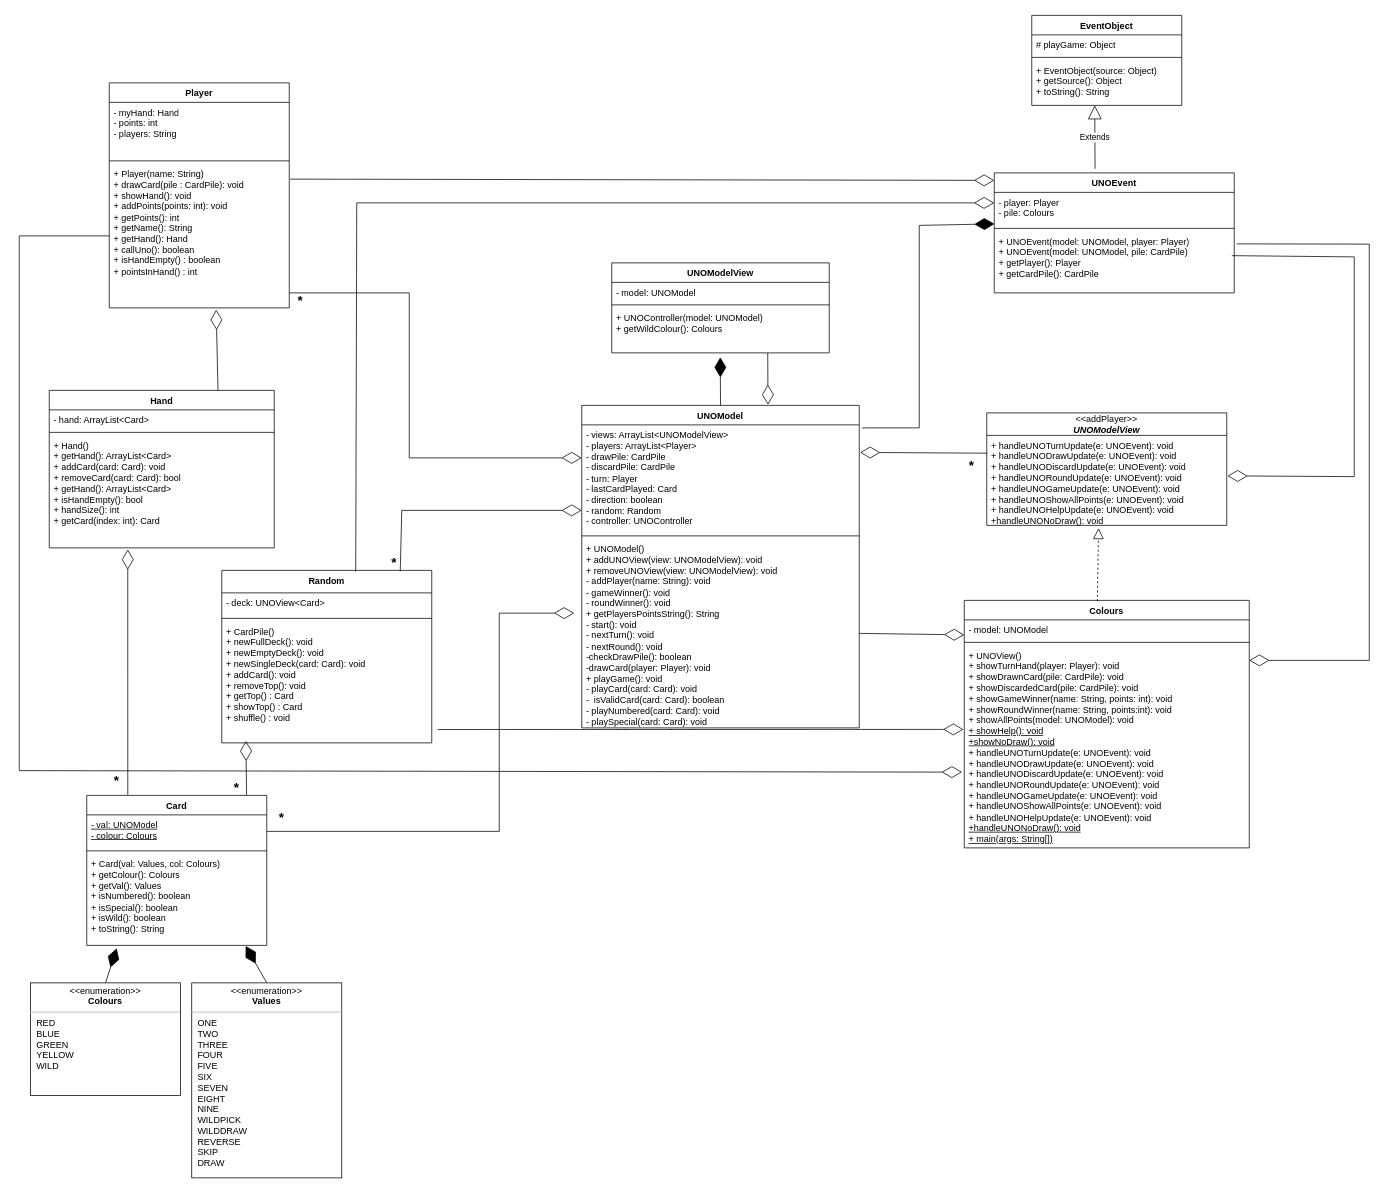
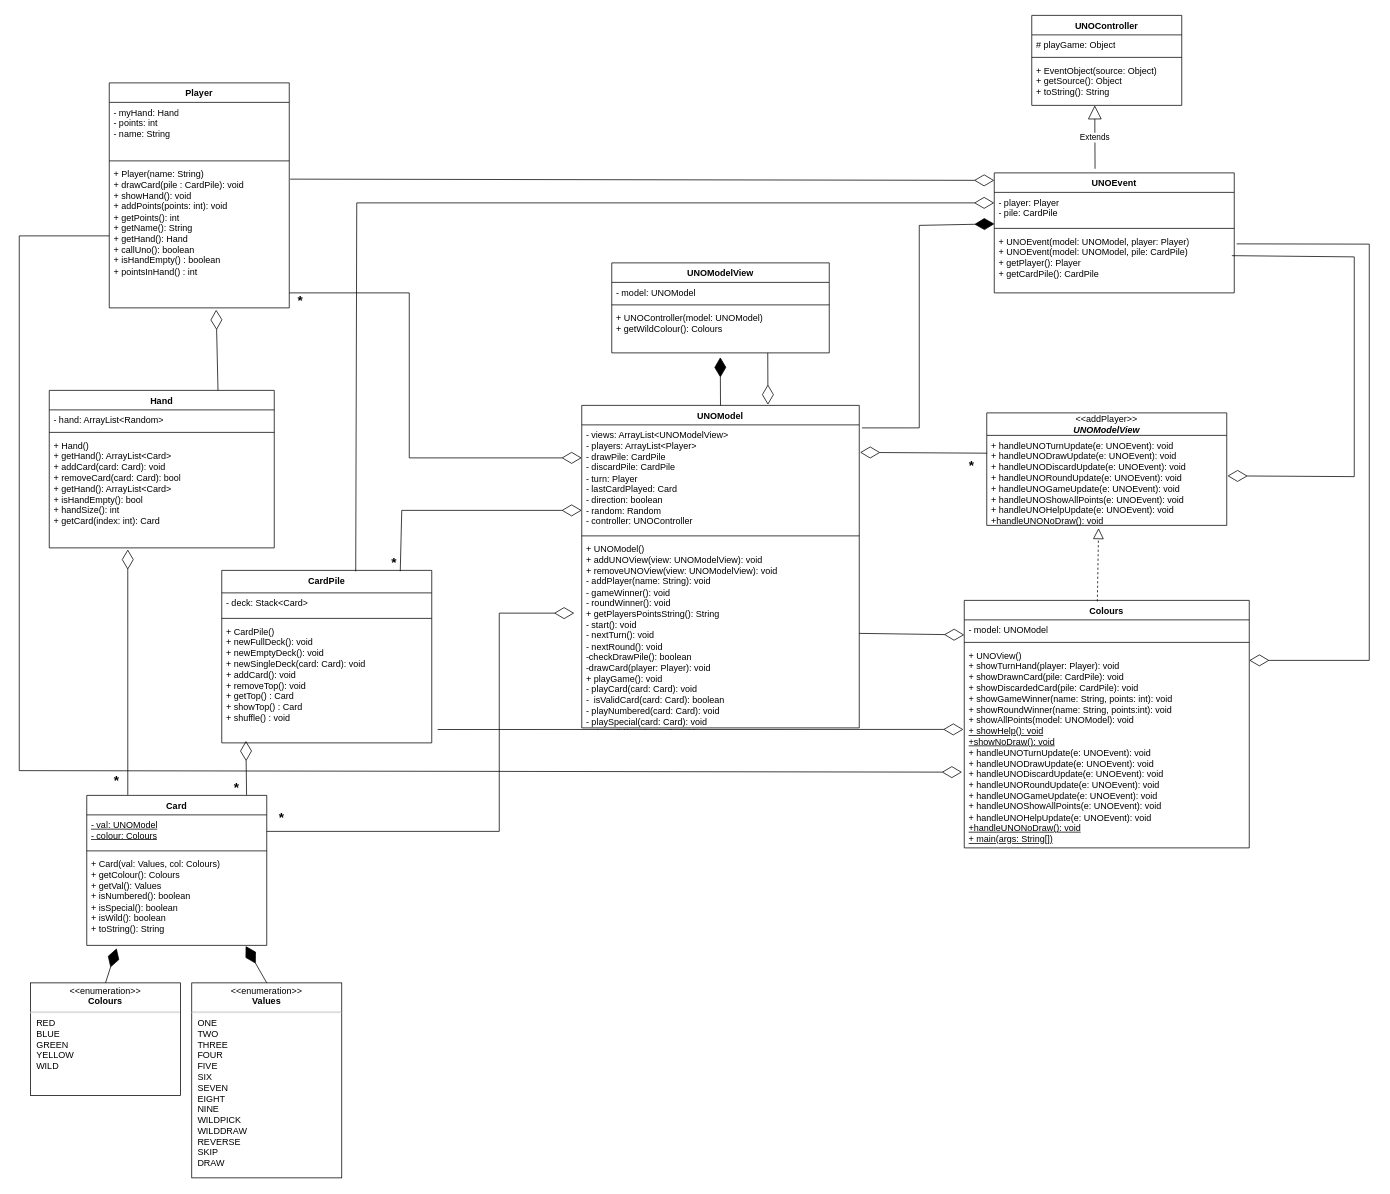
(1107, 26) -> (1107, 26)
(151, 124) -> (145, 124)
(1033, 208) -> (1033, 208)
(107, 421) -> (112, 421)
(327, 581) -> (327, 581)
(274, 604) -> (270, 604)
